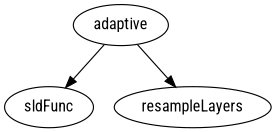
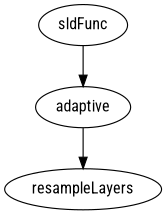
(89, 62) -> (83, 61)
